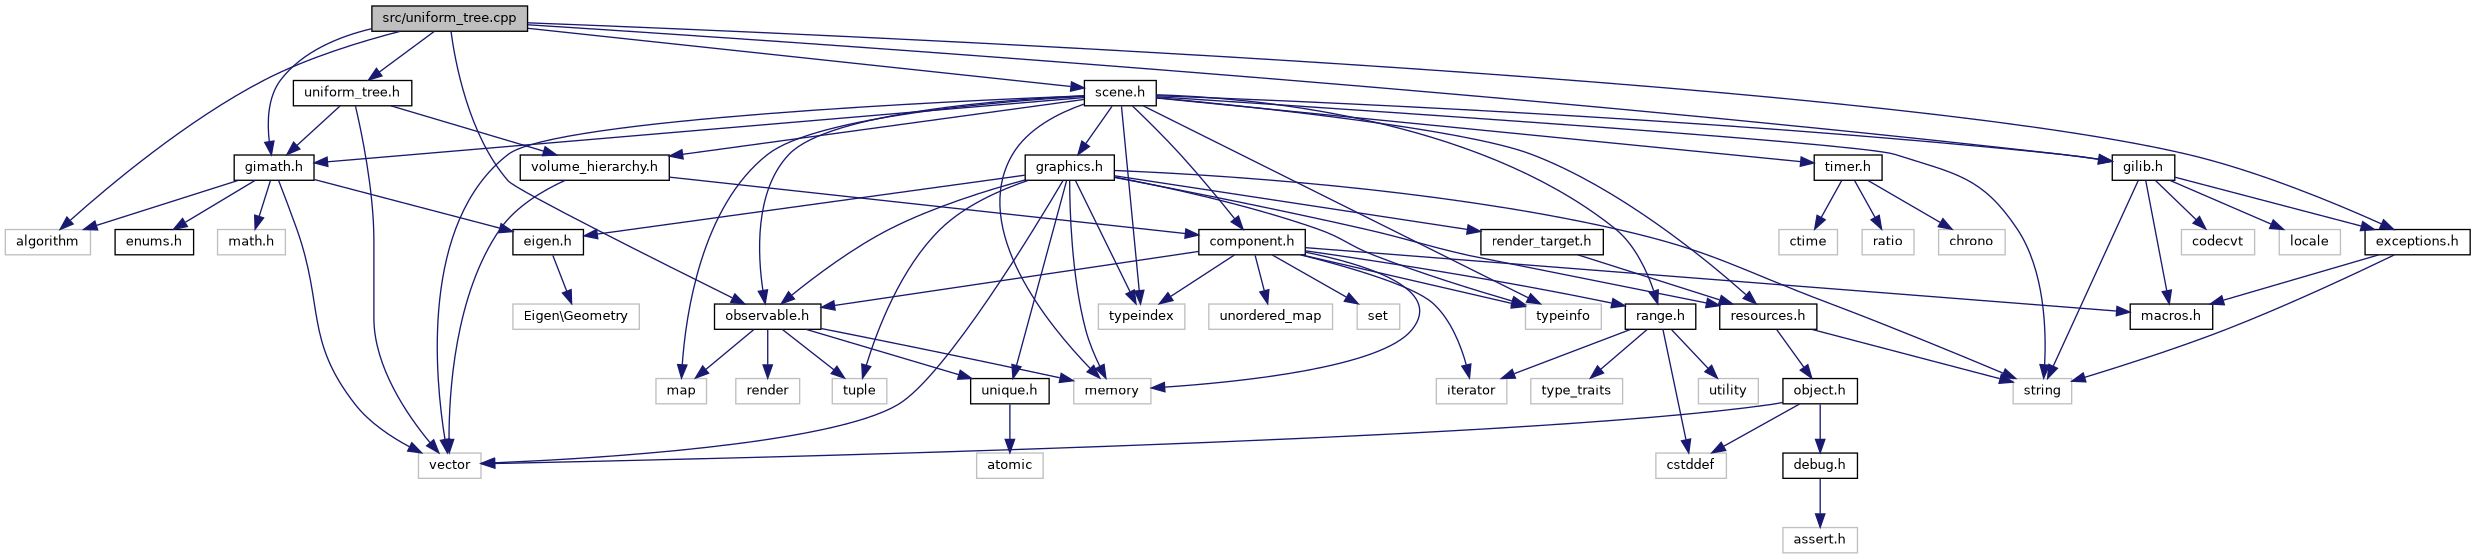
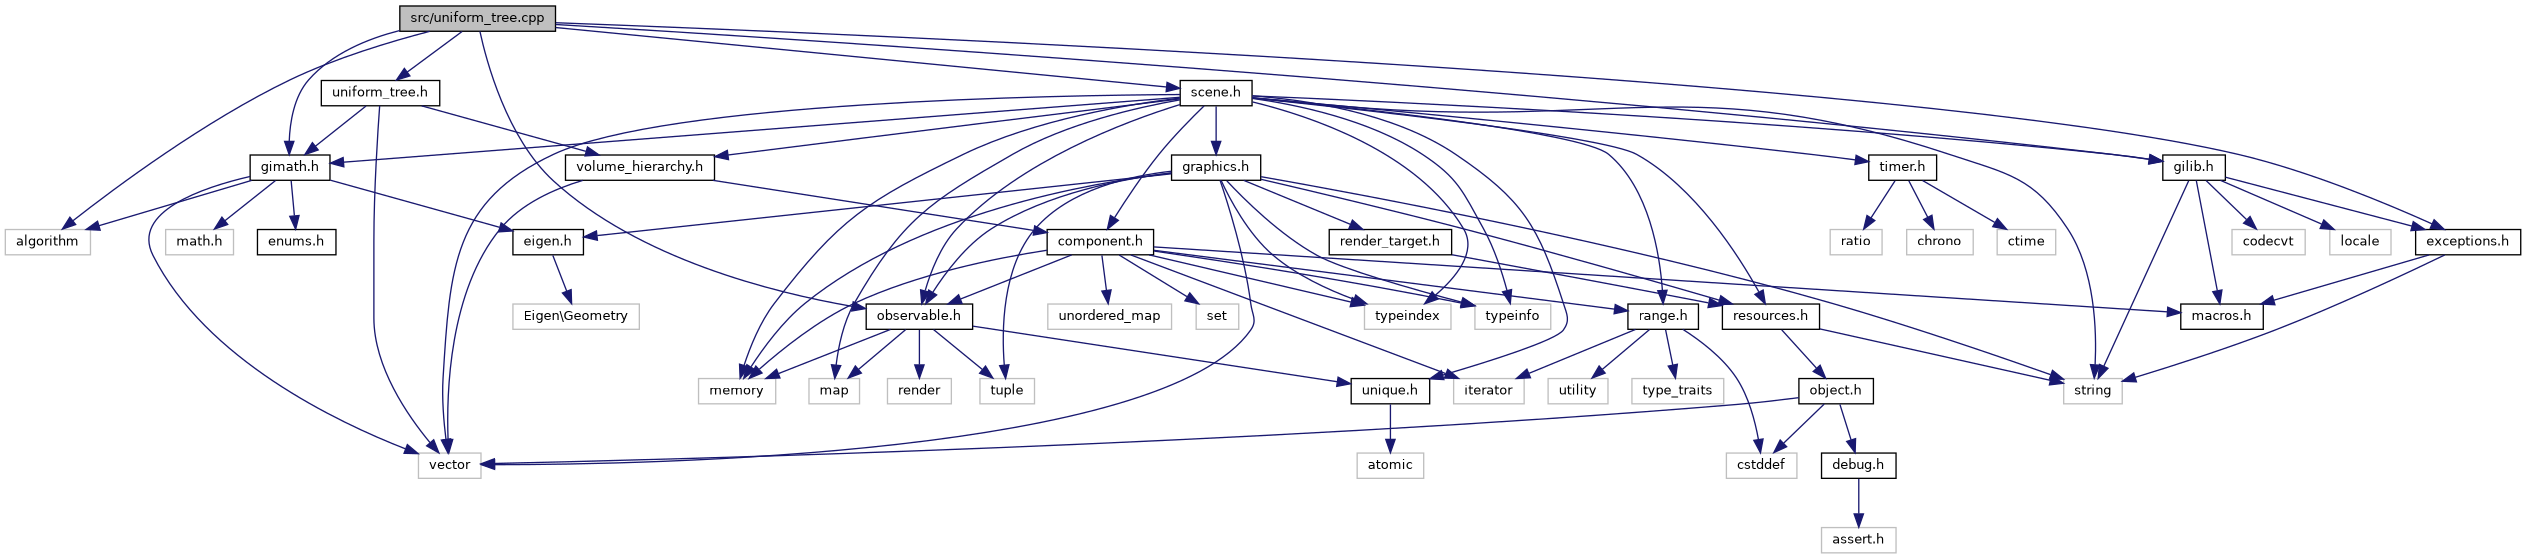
(1044, 264) -> (1507, 196)
